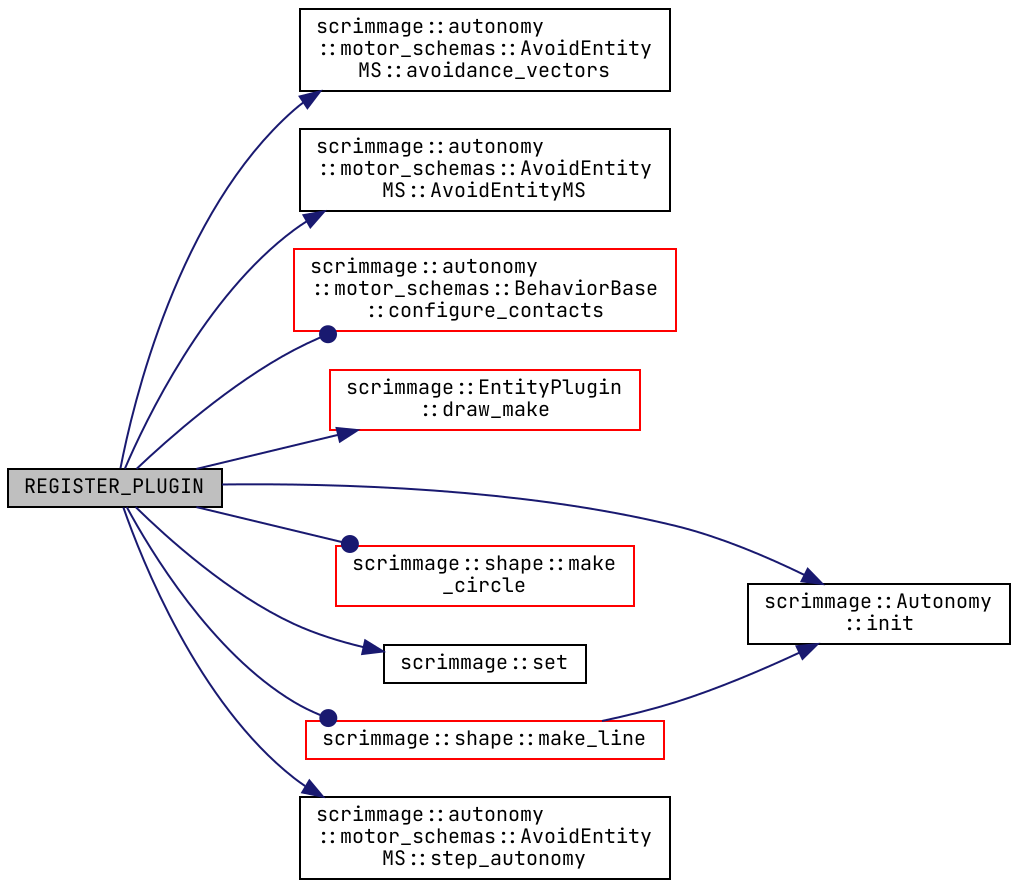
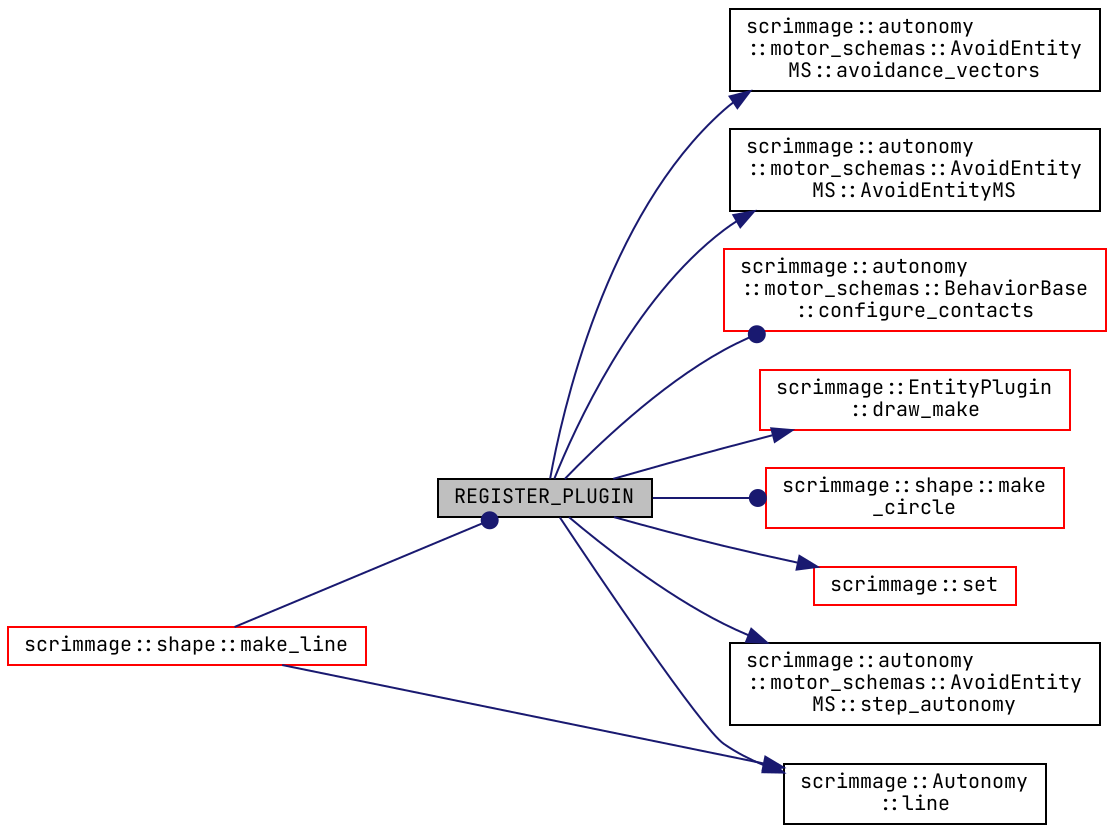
(879, 614) -> (915, 794)
(208, 626) -> (358, 575)
(485, 664) -> (915, 586)
